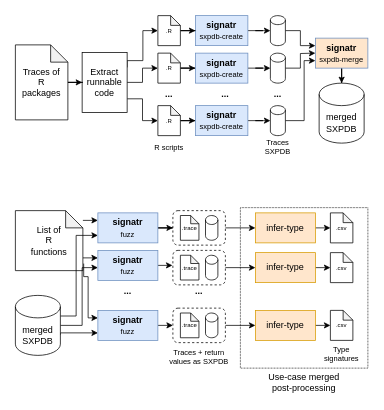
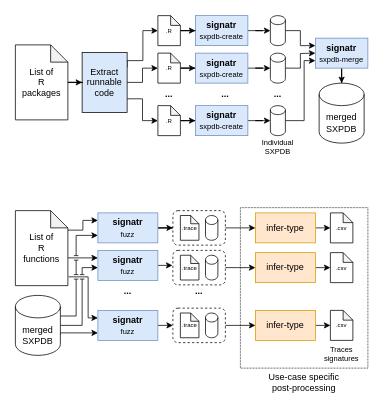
(342, 53) -> (342, 53)
(42, 82) -> (42, 82)
(105, 82) -> (105, 82)
(169, 147) -> none
(278, 147) -> (278, 147)
(49, 240) -> (42, 248)
(342, 354) -> (342, 354)
(199, 357) -> none
(304, 382) -> (304, 382)
